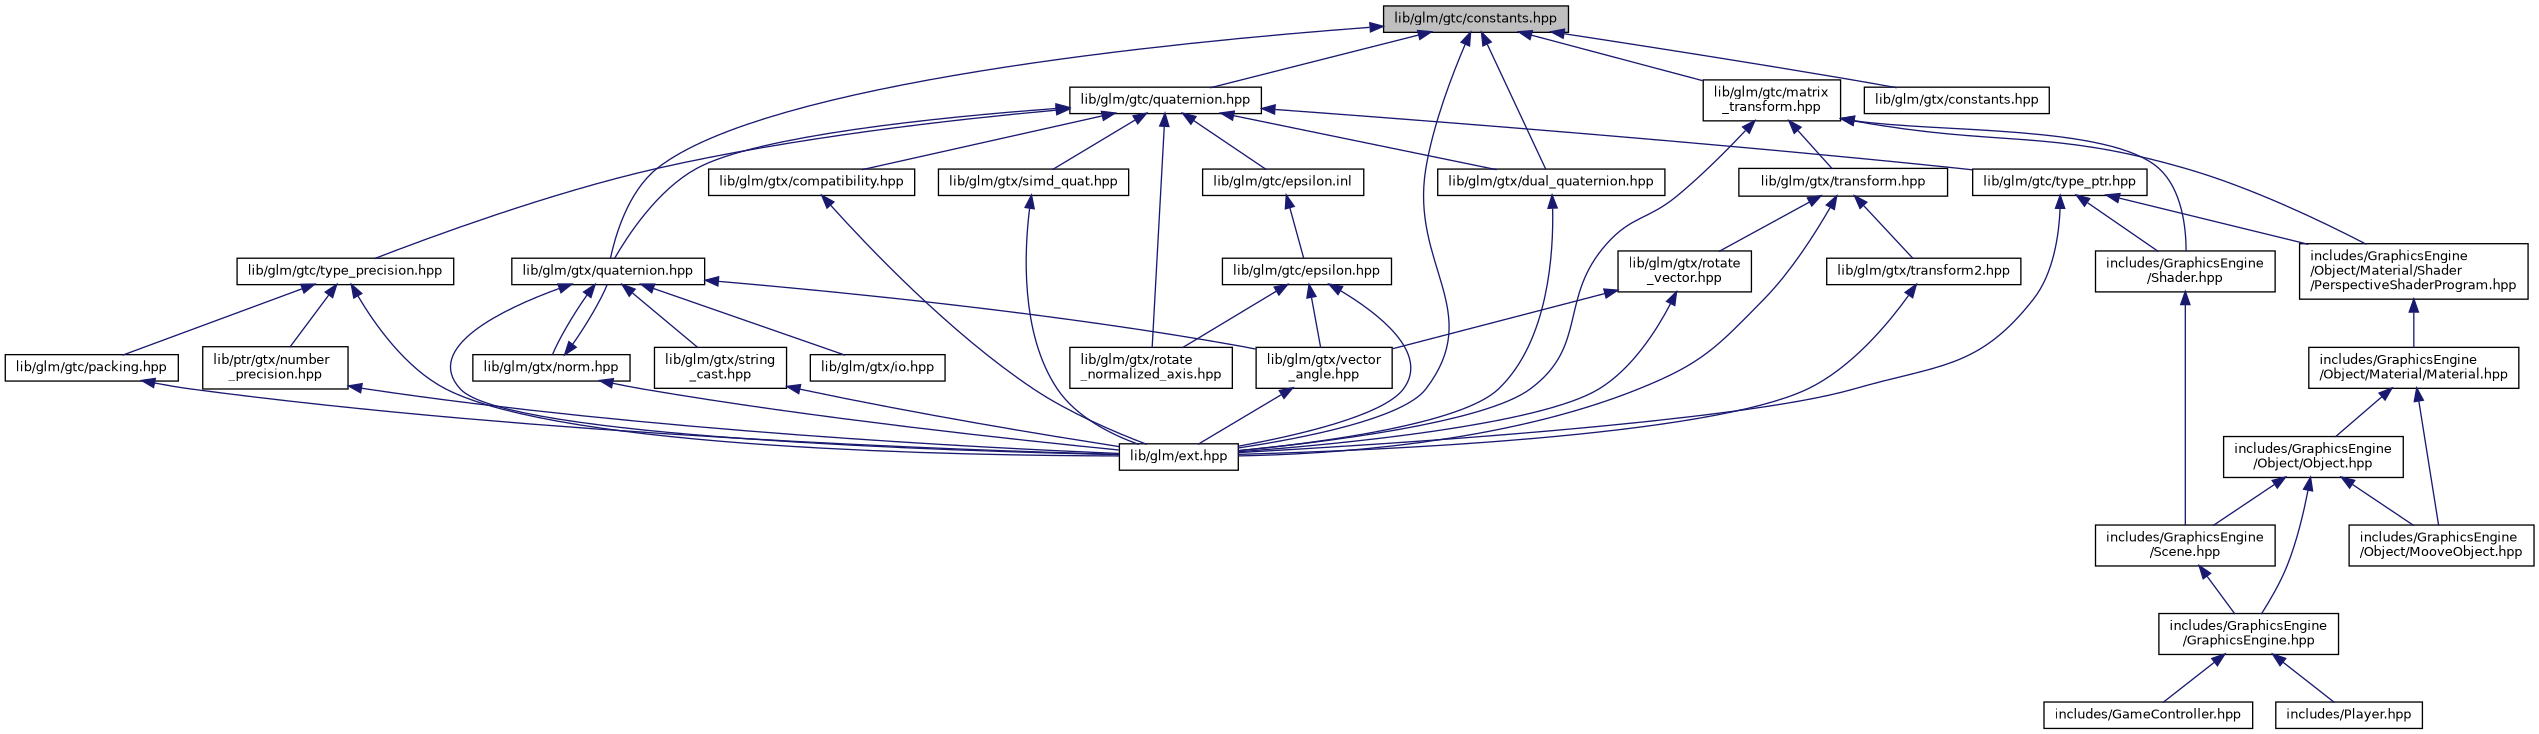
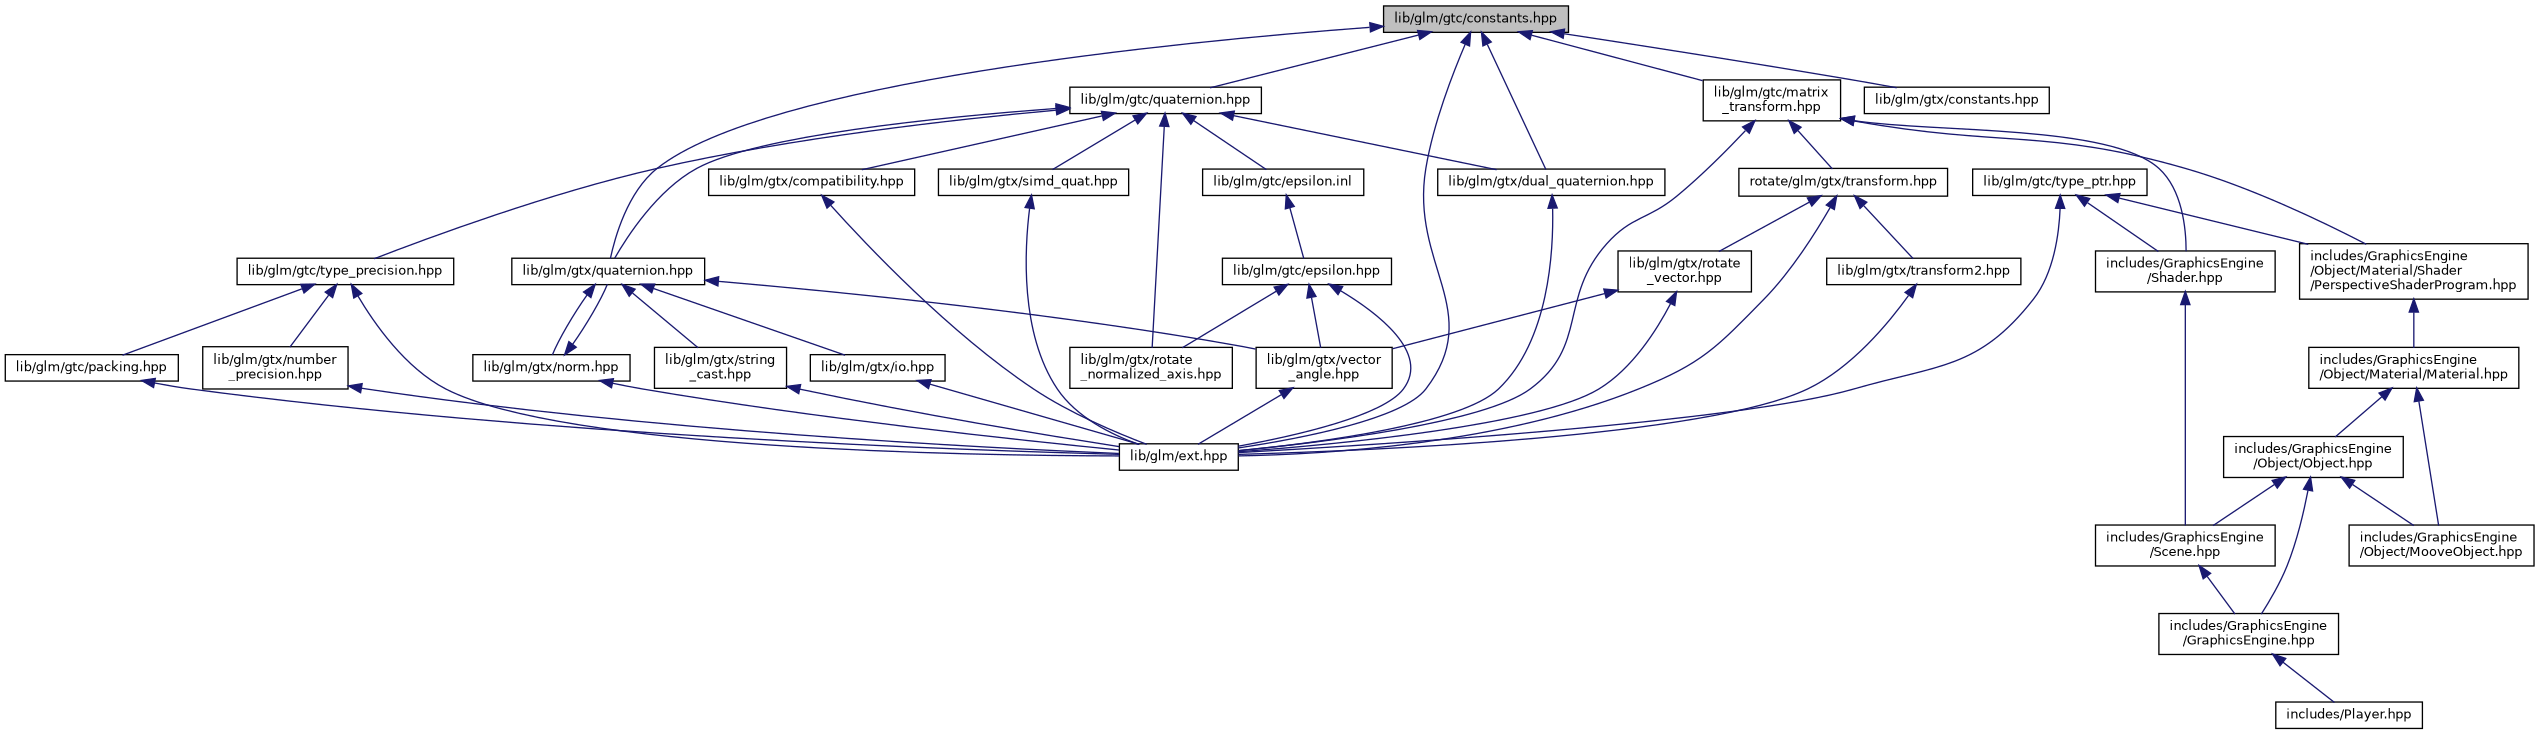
(1624, 137) -> none
(1843, 182) -> (1843, 182)
(275, 368) -> (275, 368)
(705, 435) -> (1035, 414)
(2148, 715) -> none
